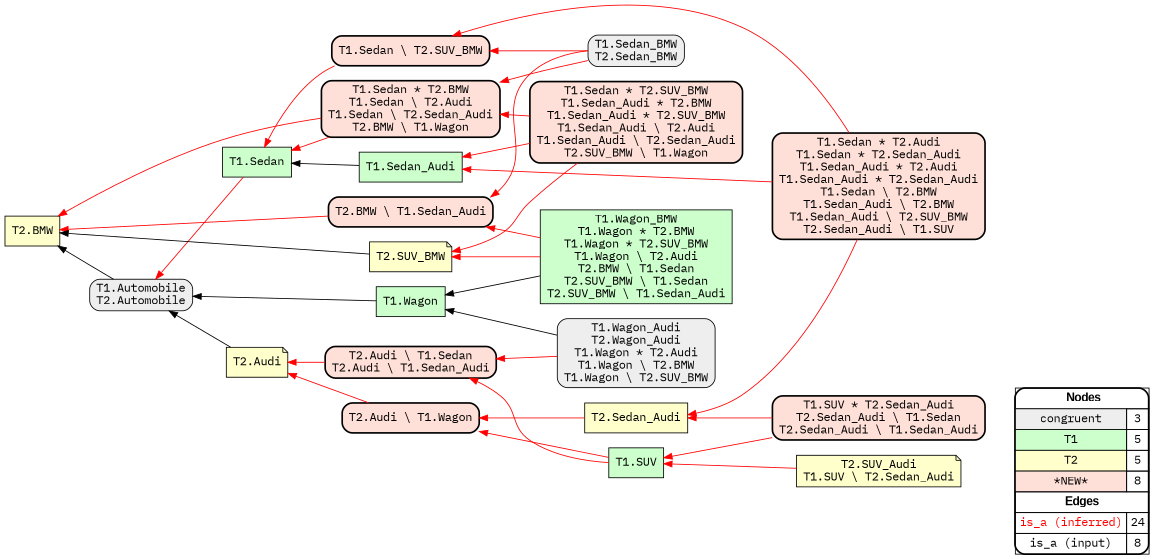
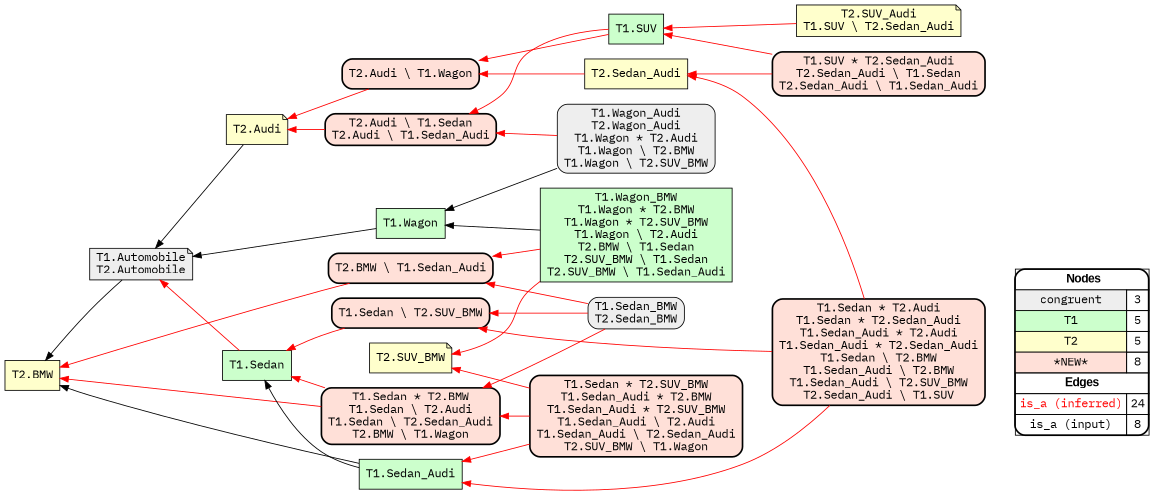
(219, 244) -> (213, 429)
(141, 295) -> (141, 264)
